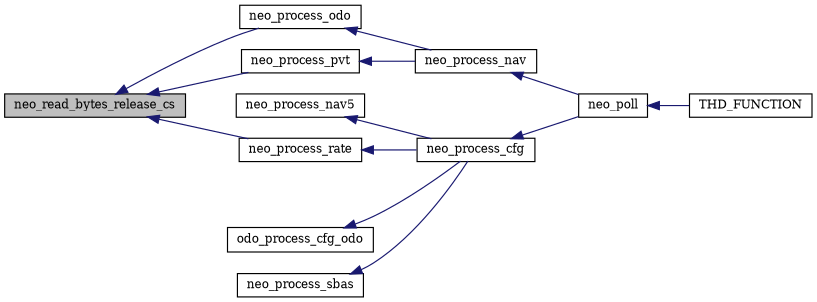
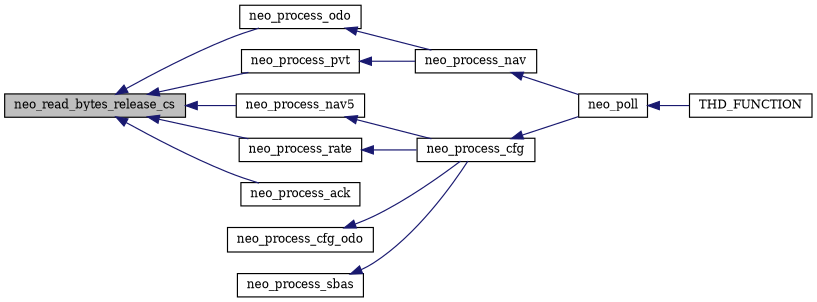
none -> (217, 106)
none -> (300, 194)
(300, 240) -> (300, 240)
